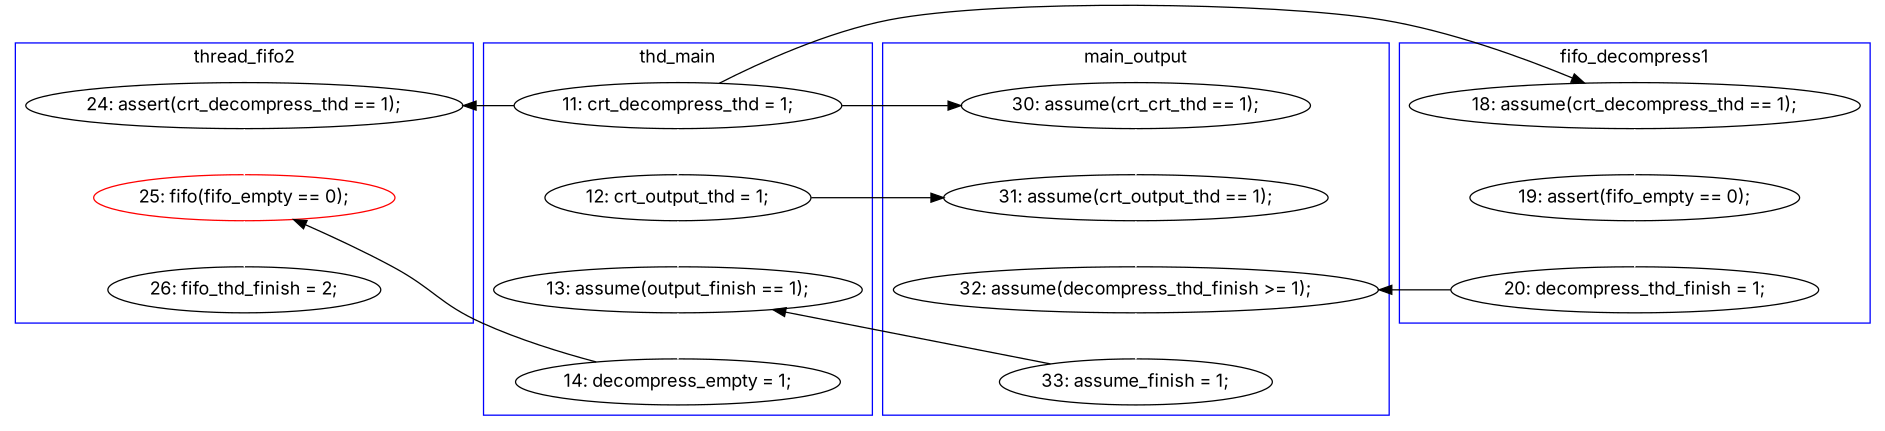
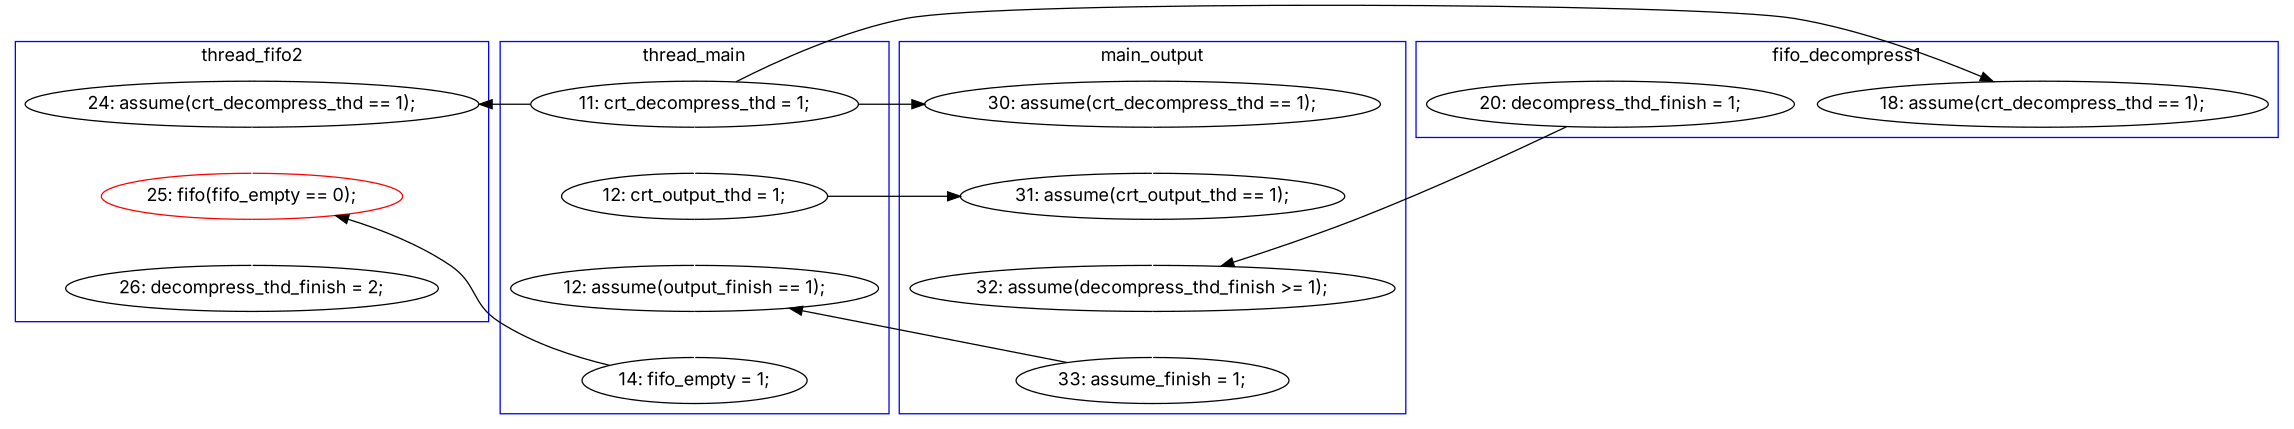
(678, 58) -> (695, 56)
(244, 106) -> (252, 104)
(1136, 106) -> (1153, 104)
(1635, 198) -> none
(244, 290) -> (252, 288)
(678, 290) -> (695, 288)
(678, 382) -> (695, 381)
